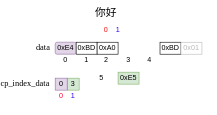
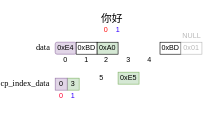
(106, 12) -> (112, 18)
none -> (191, 36)
(107, 48) -> (107, 48)
